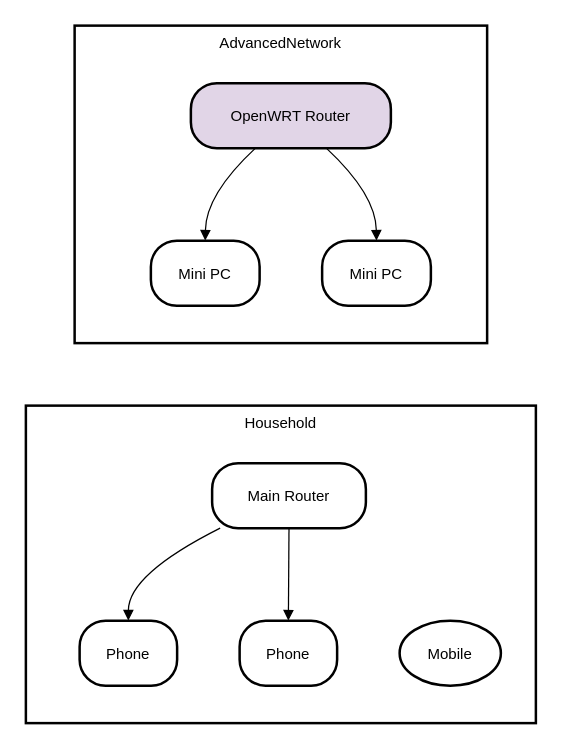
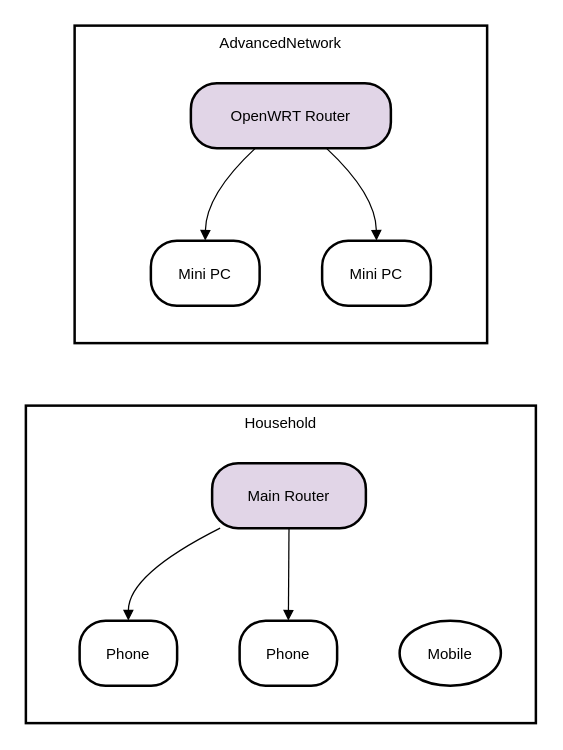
(289, 496) -> (289, 496)
